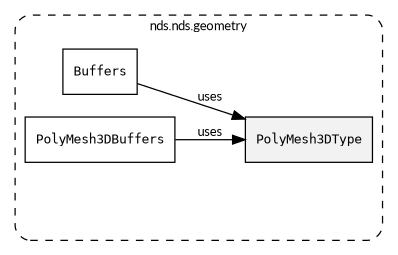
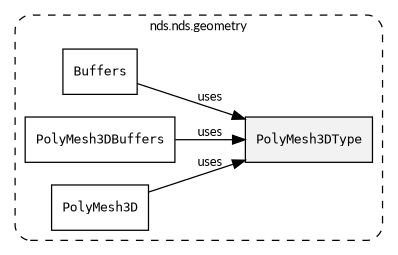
none -> (100, 208)
